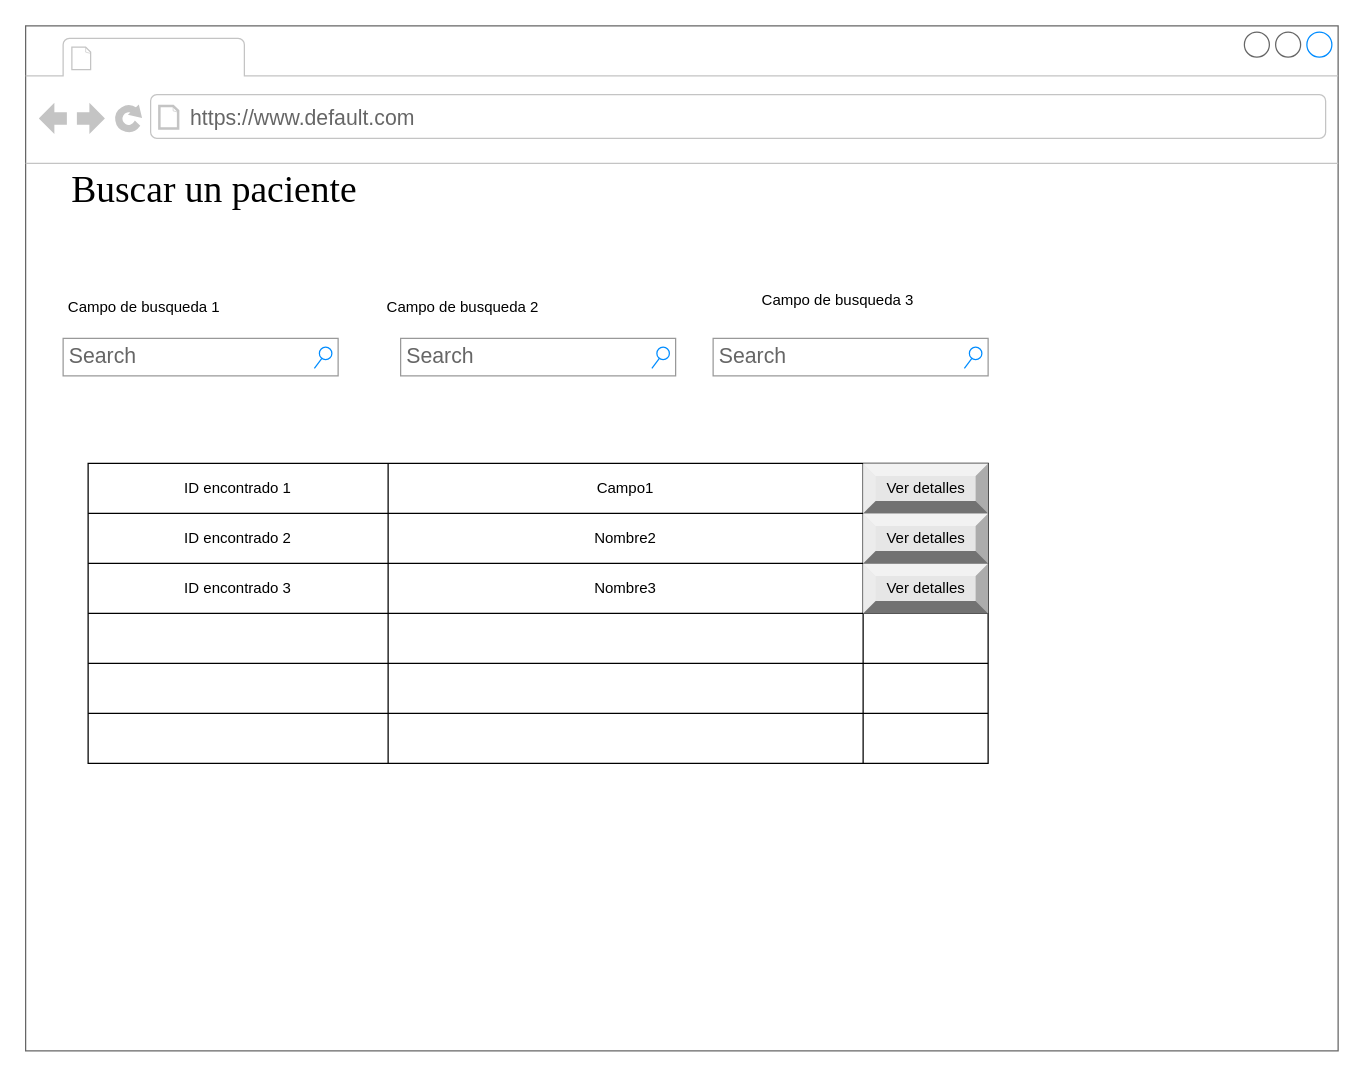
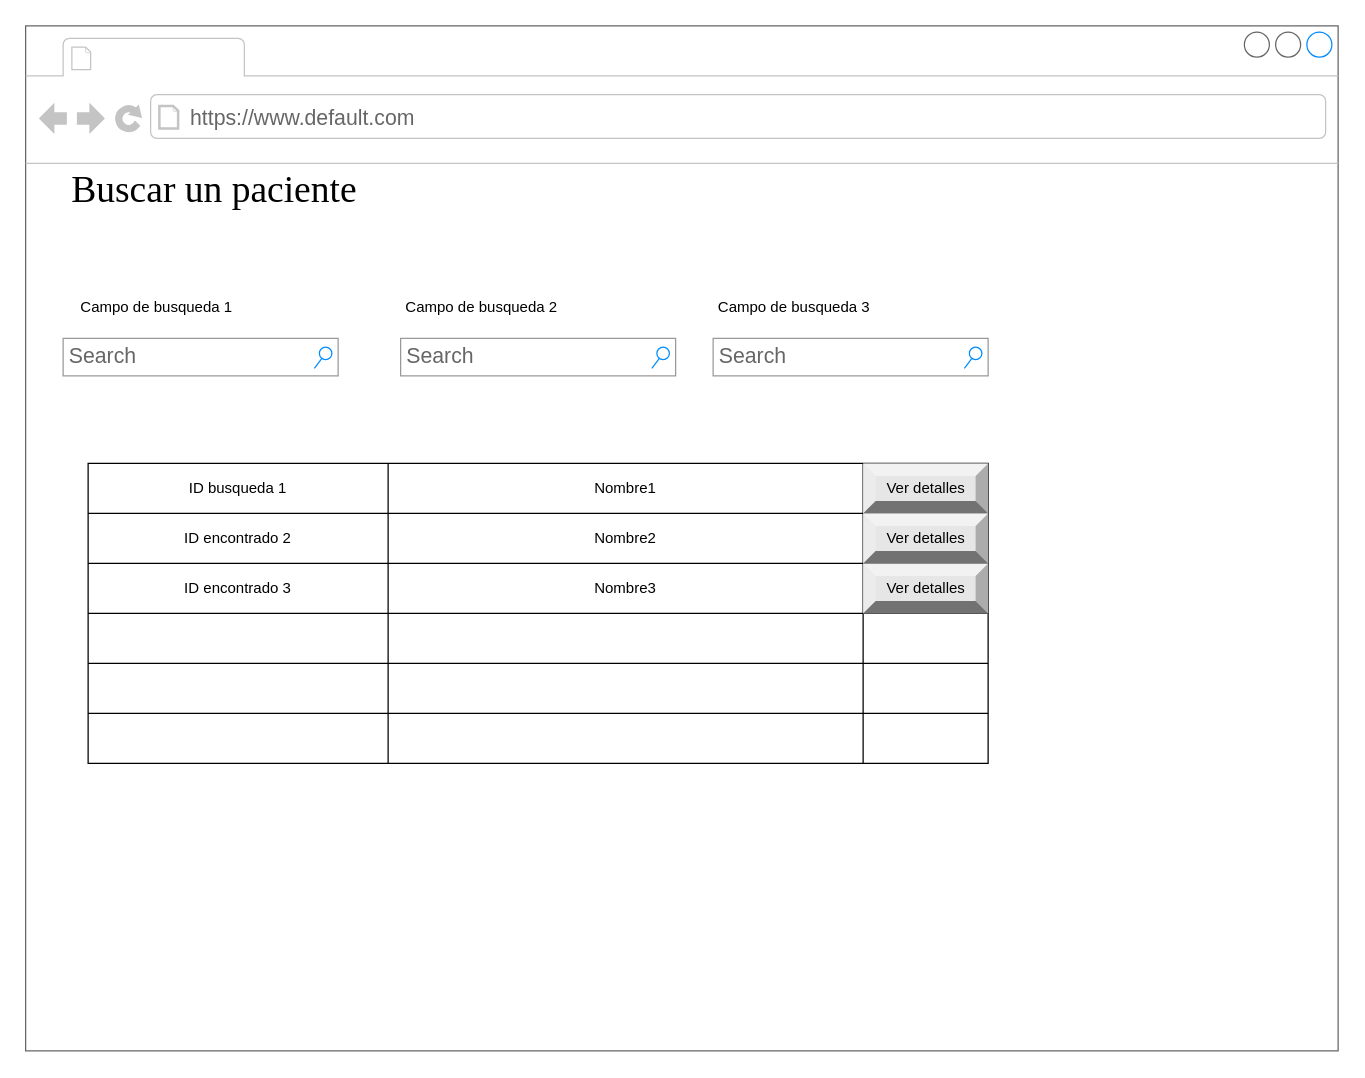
(838, 301) -> (794, 307)
(144, 307) -> (157, 307)
(463, 307) -> (482, 307)
(238, 488) -> (238, 488)
(626, 488) -> (626, 488)
